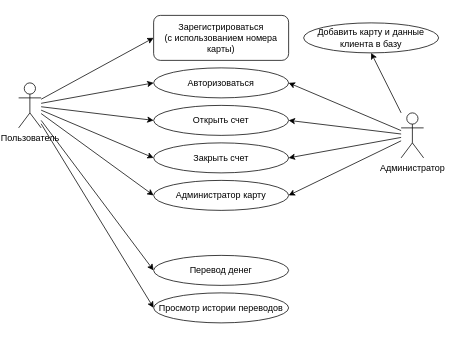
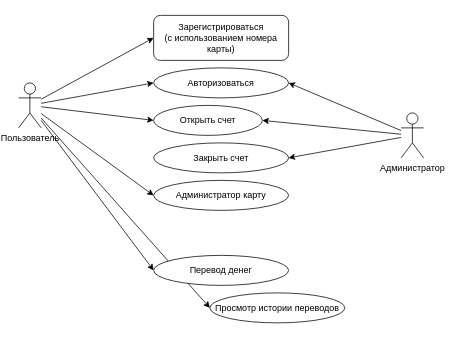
(371, 38) -> none
(387, 85) -> none
(221, 120) -> (208, 120)
(94, 133) -> none
(347, 167) -> none
(221, 308) -> (277, 308)
